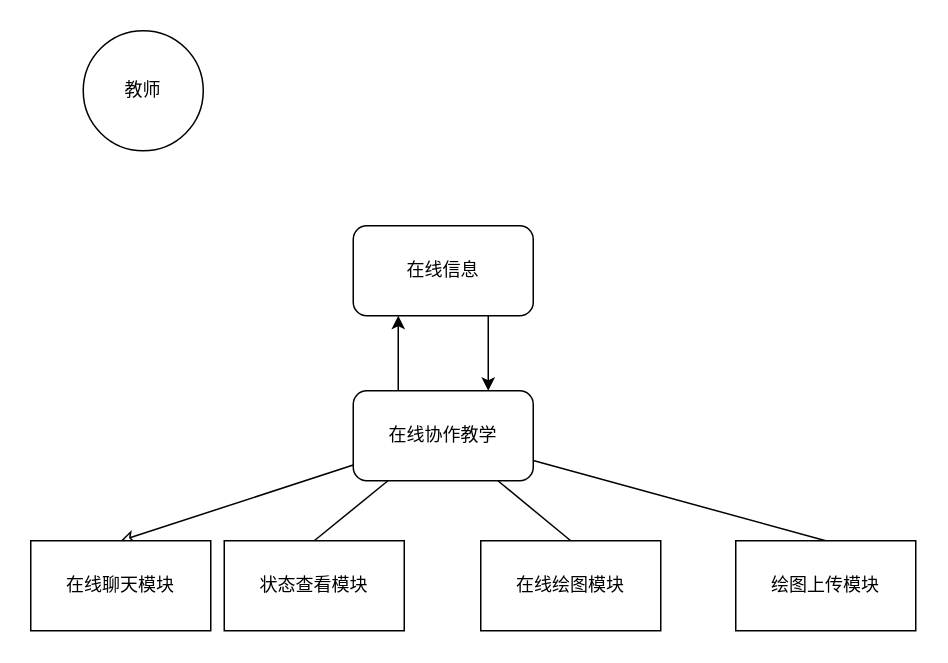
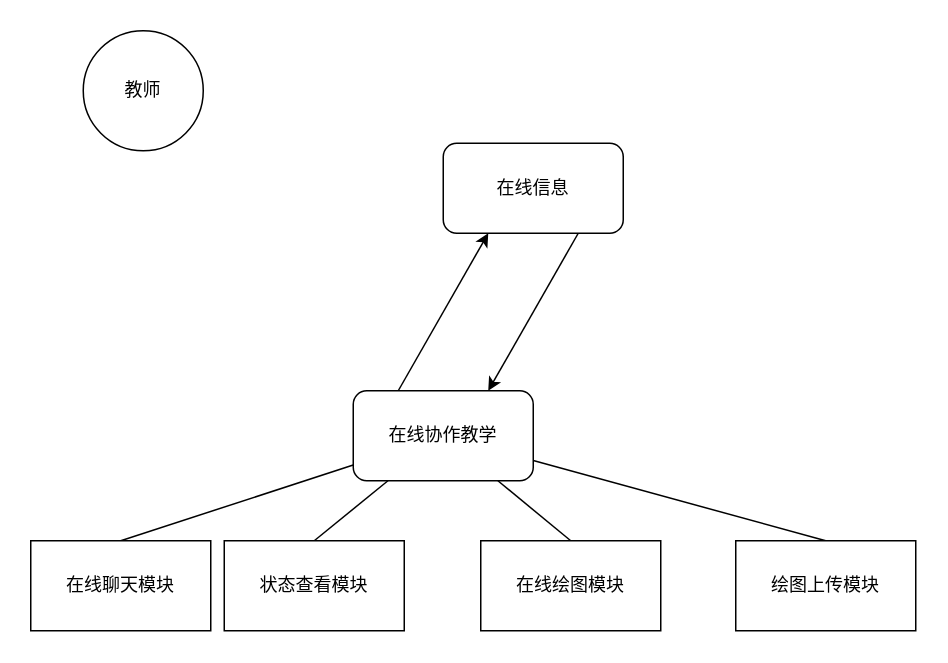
(443, 271) -> (533, 188)
(132, 537) -> (127, 539)
